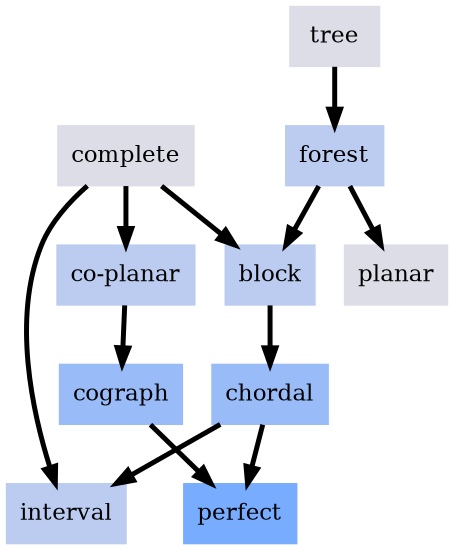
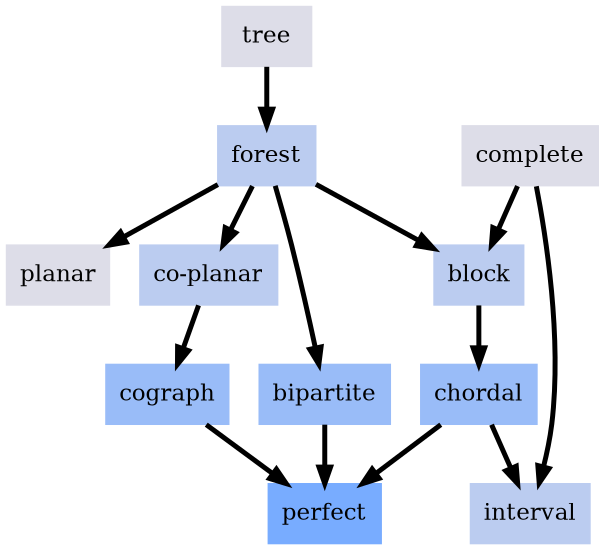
(126, 207) -> (241, 208)
none -> (325, 394)
